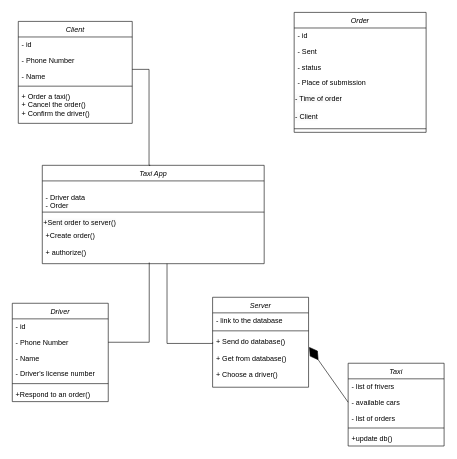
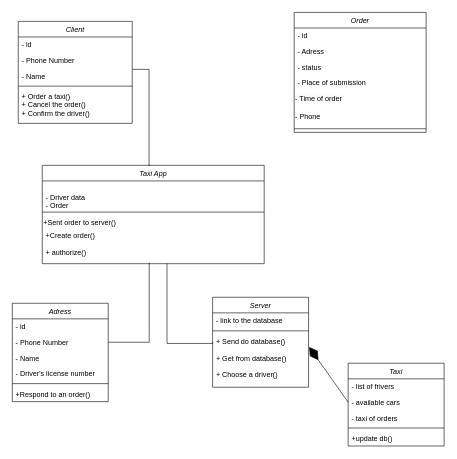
(309, 52) -> (313, 52)
(309, 117) -> (309, 117)
(60, 311) -> (60, 311)
(379, 418) -> (380, 418)
